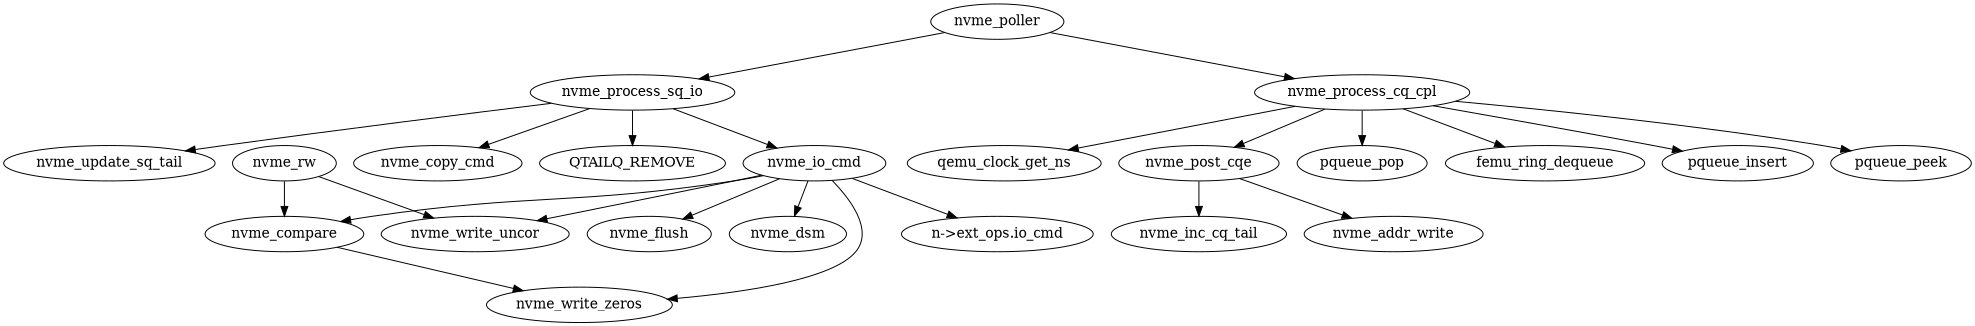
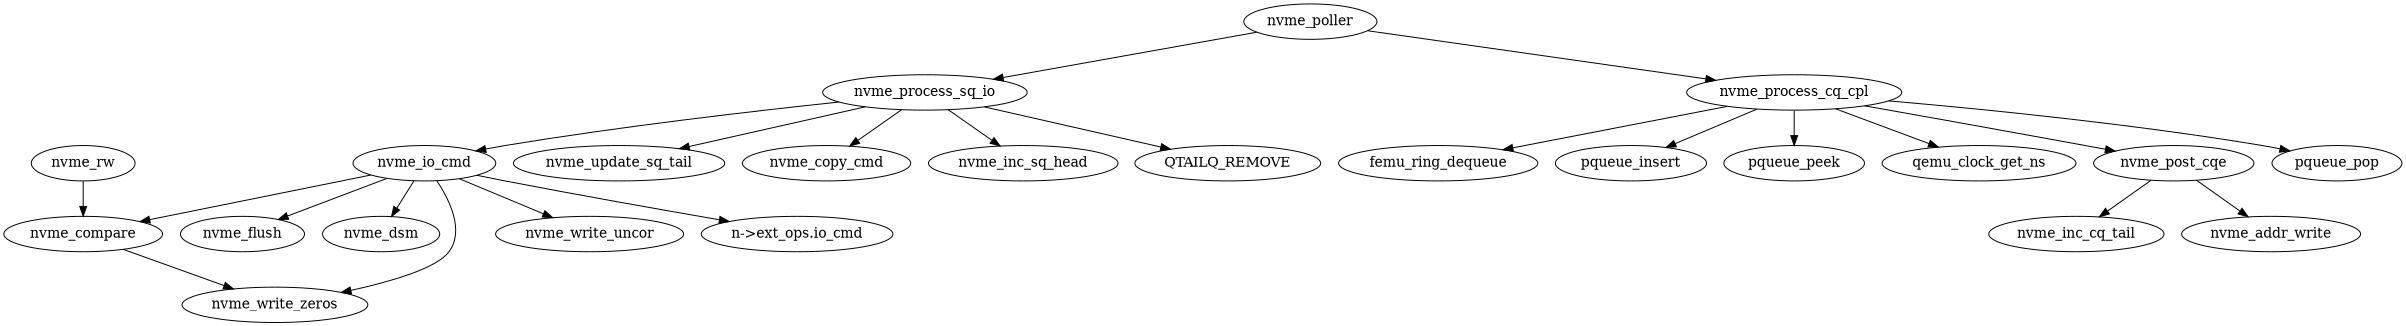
none -> (1023, 163)
(371, 196) -> none
